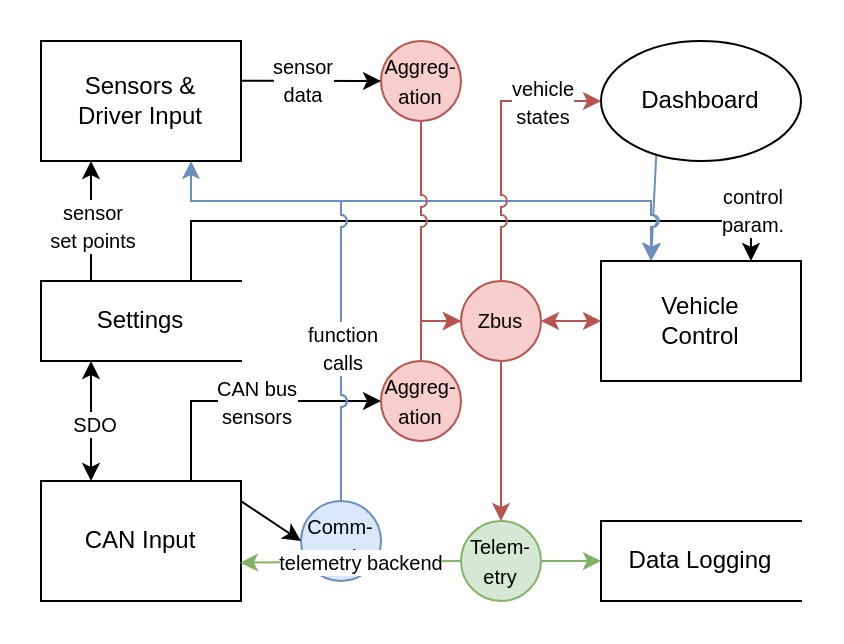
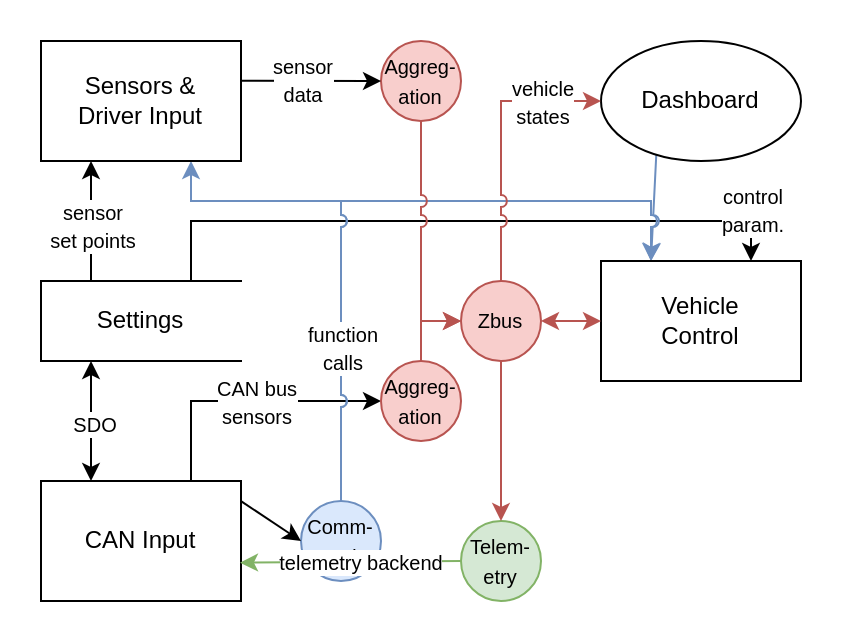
(564, 561) -> none
(701, 561) -> none
